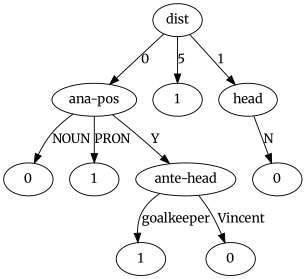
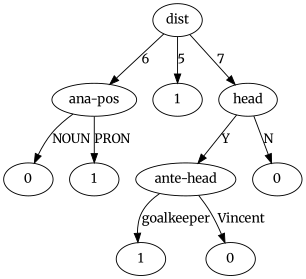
(146, 60) -> (146, 60)
(221, 60) -> (221, 60)
(138, 136) -> (220, 135)
